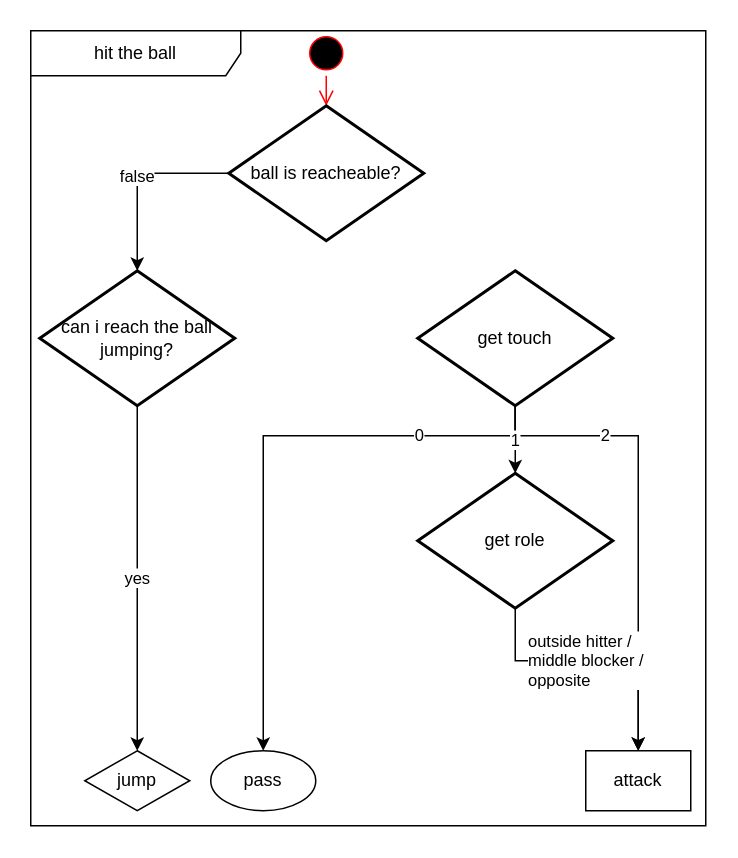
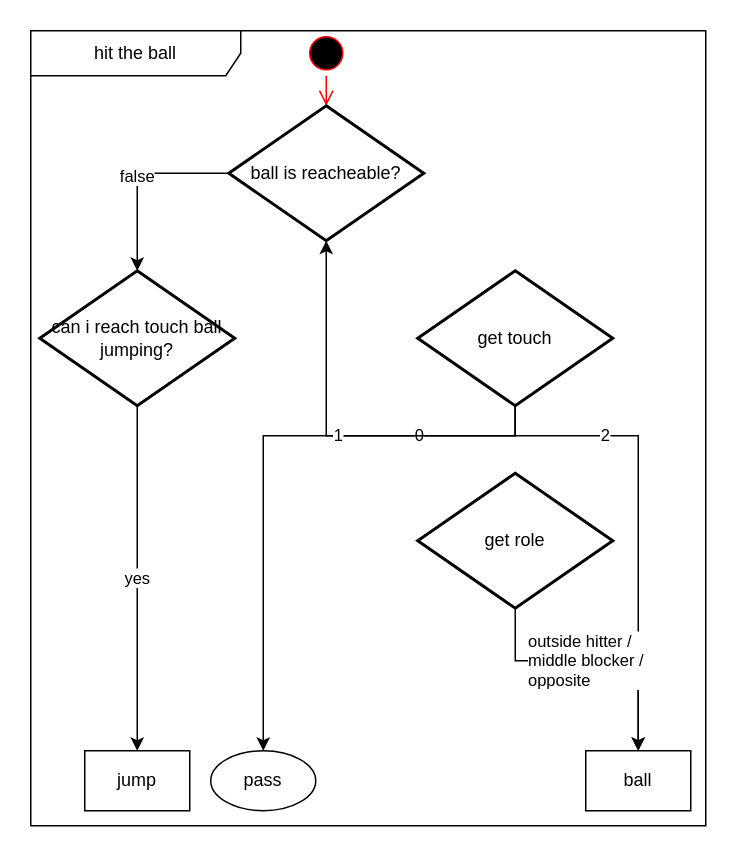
(137, 338) -> (137, 338)
(515, 450) -> (326, 342)
(137, 781) -> (137, 781)
(638, 781) -> (638, 781)
